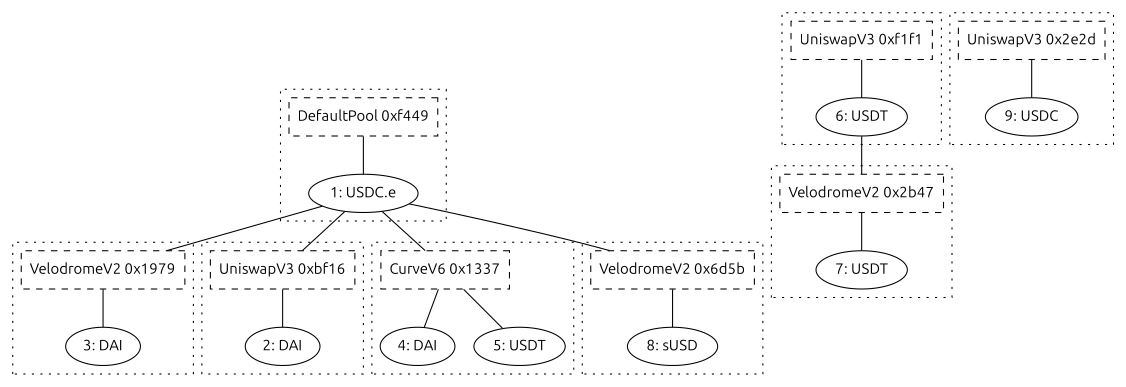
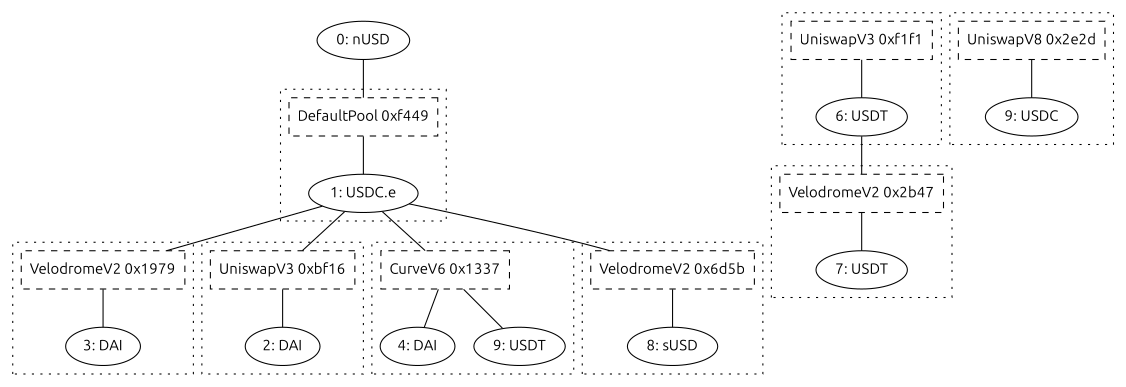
none -> (363, 40)
(1032, 40) -> (1032, 40)
(520, 346) -> (520, 346)
